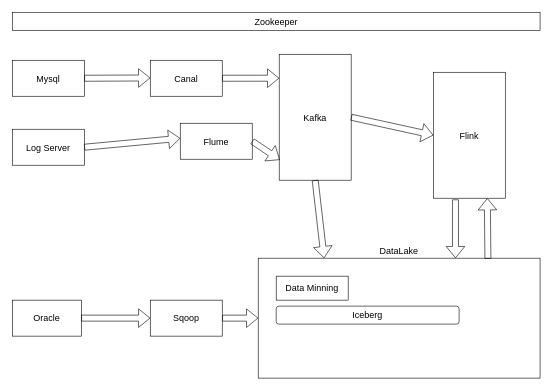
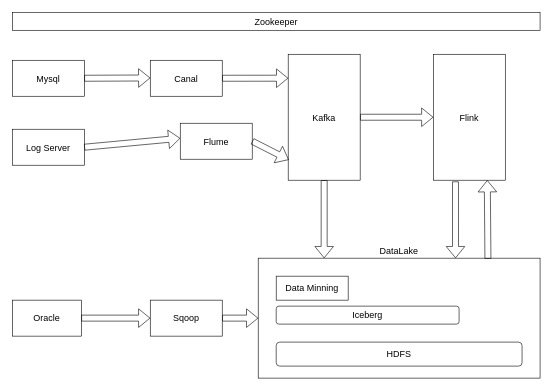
(315, 117) -> (324, 117)
(470, 135) -> (470, 117)
none -> (399, 354)
